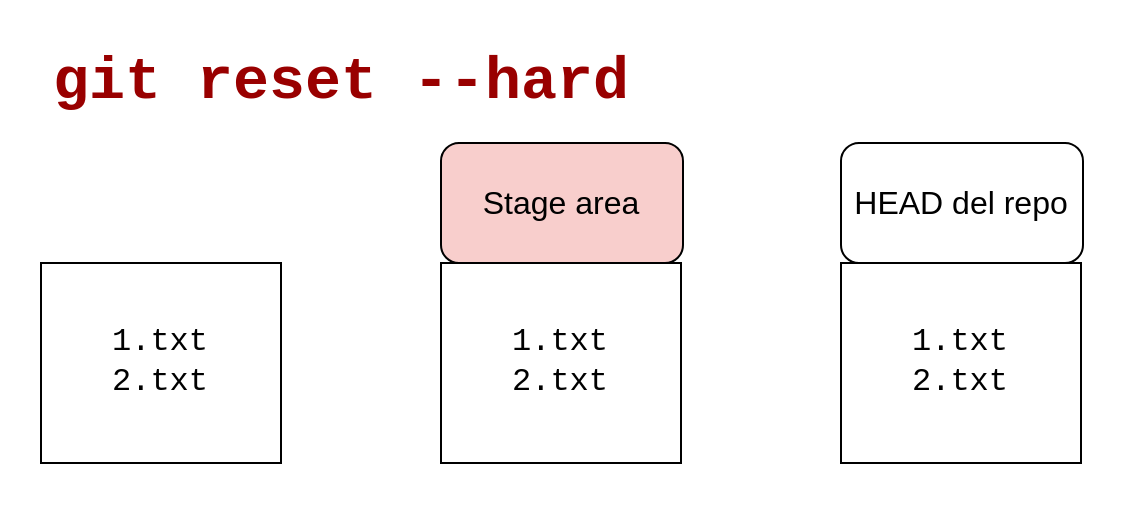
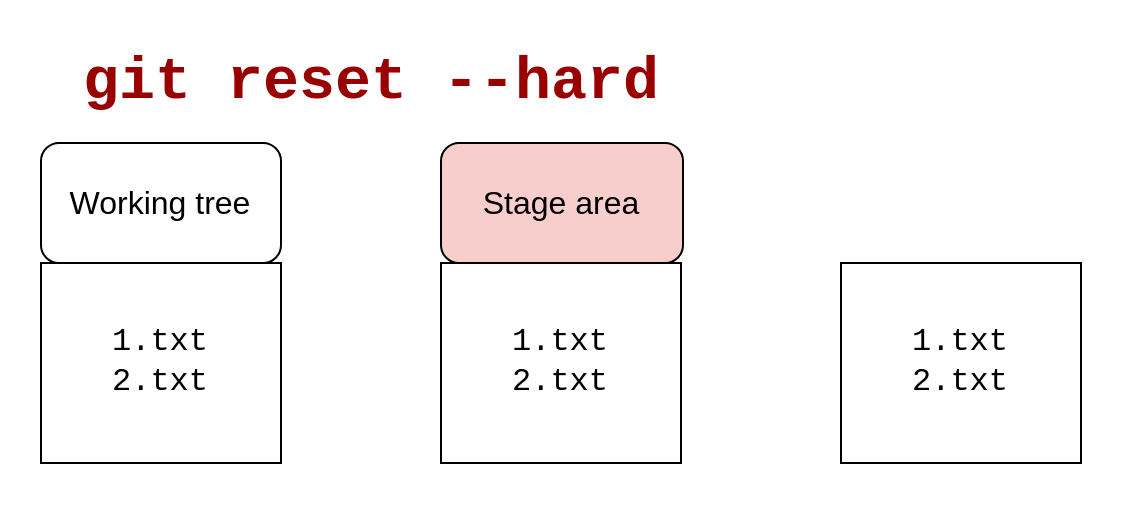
(341, 81) -> (371, 81)
none -> (161, 203)
(962, 203) -> none
